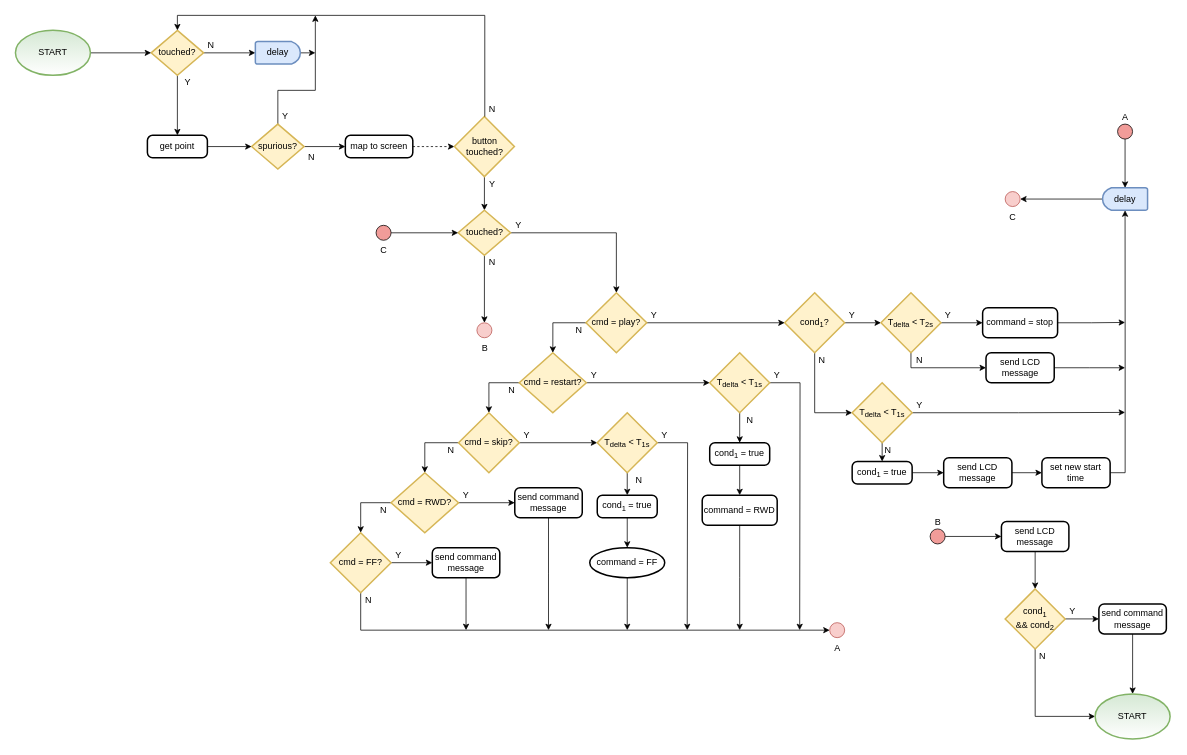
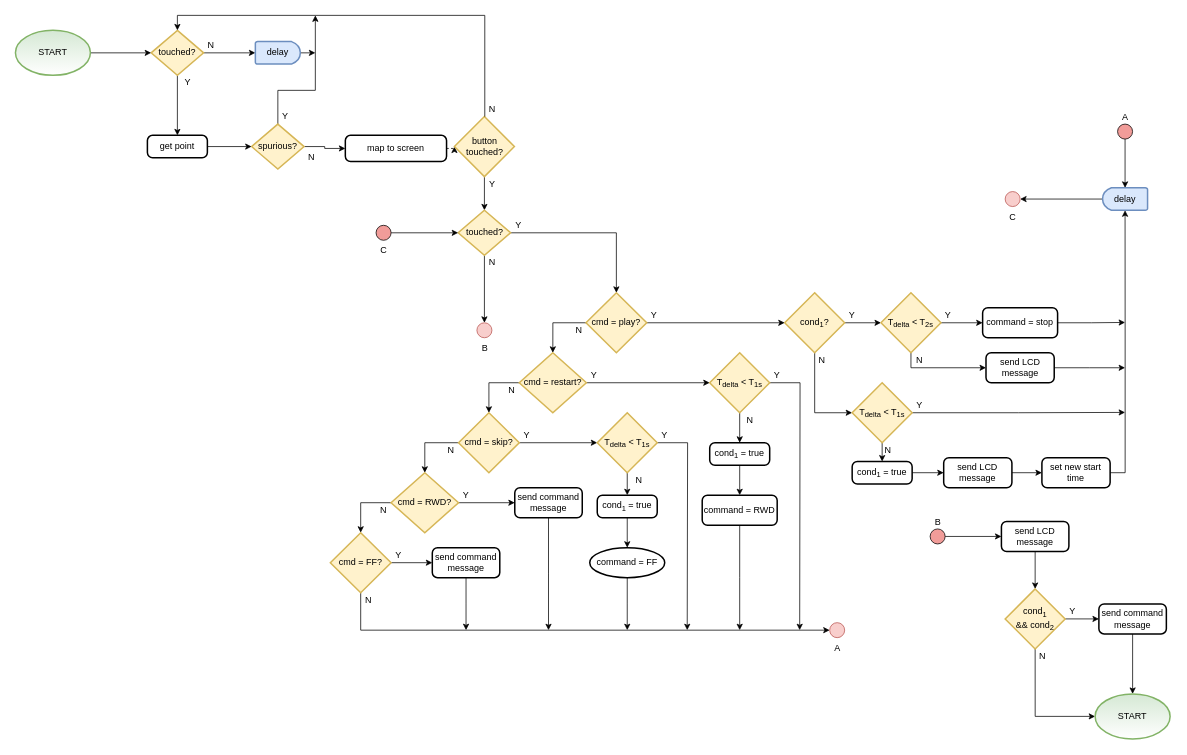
(379, 147) -> (396, 149)
